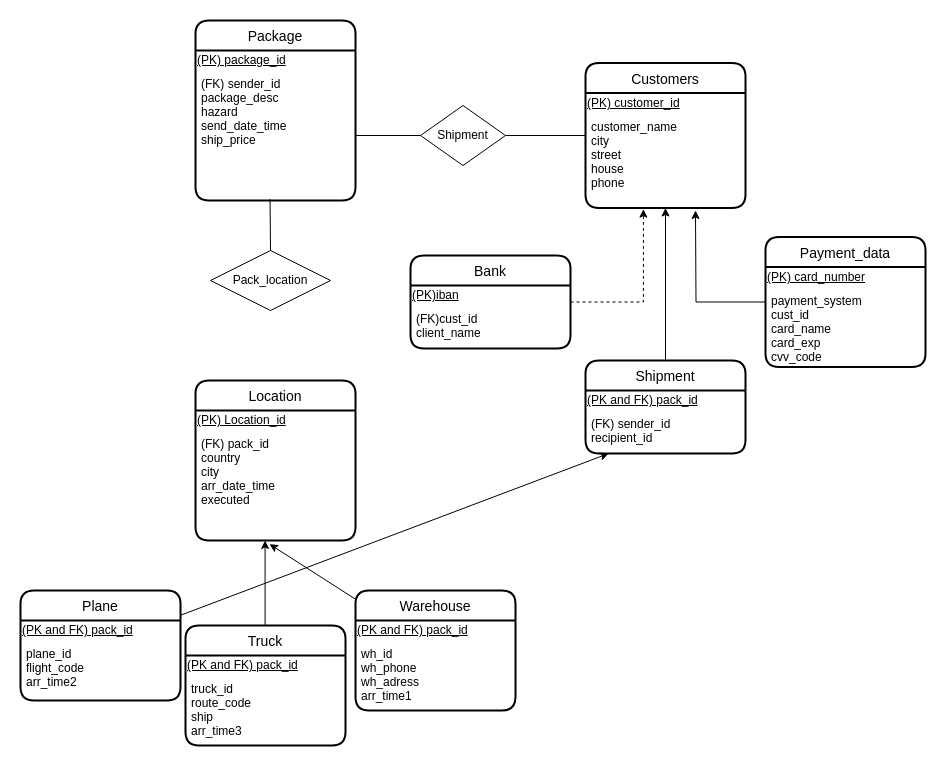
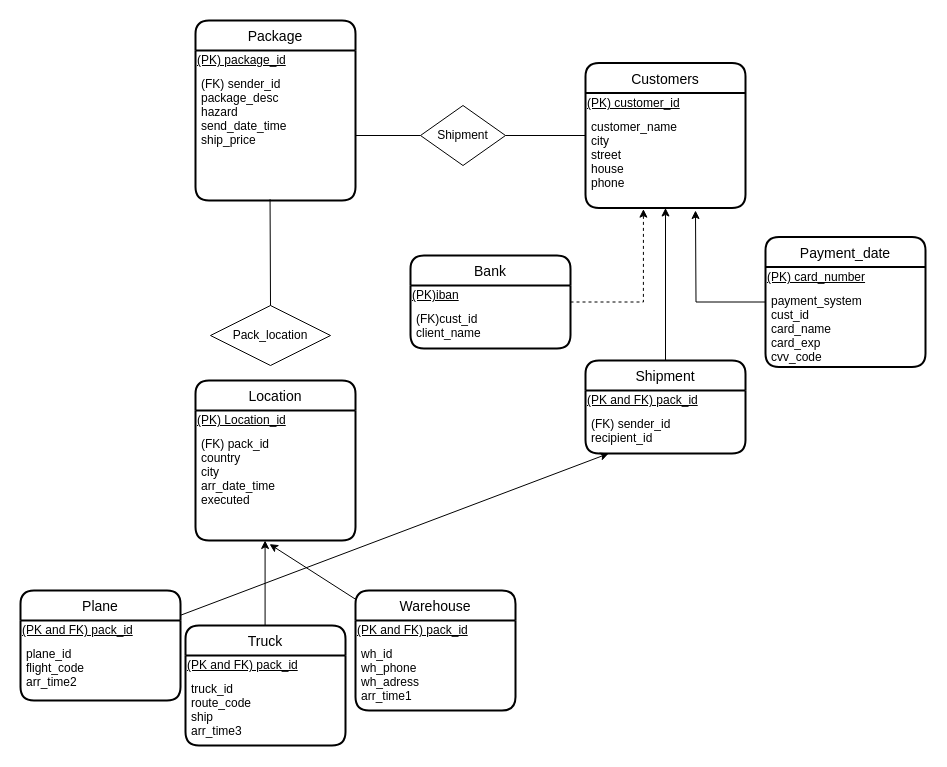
(845, 253) -> (845, 253)
(271, 281) -> (271, 336)
